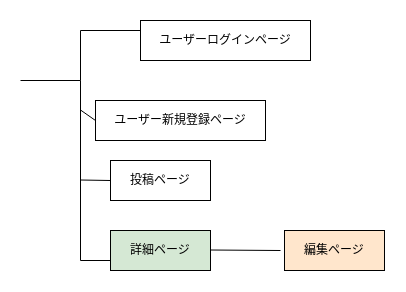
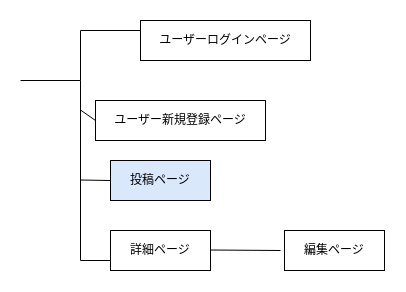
(161, 181) -> (161, 181)
(161, 251) -> (161, 251)
(335, 251) -> (335, 251)
